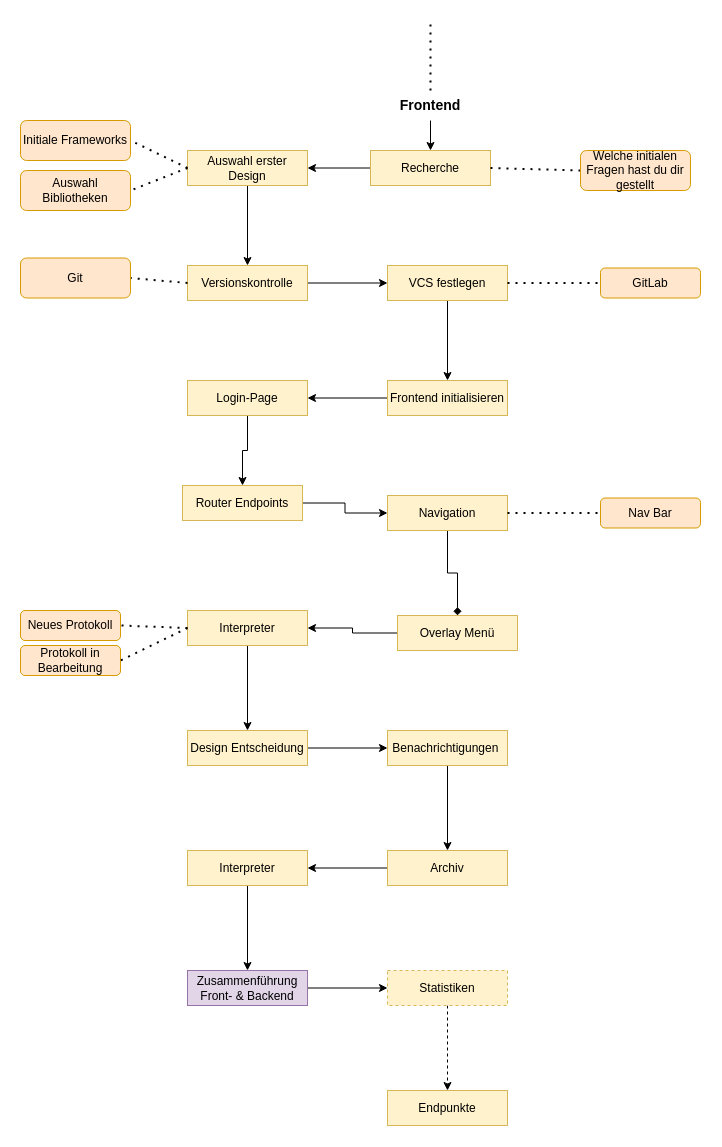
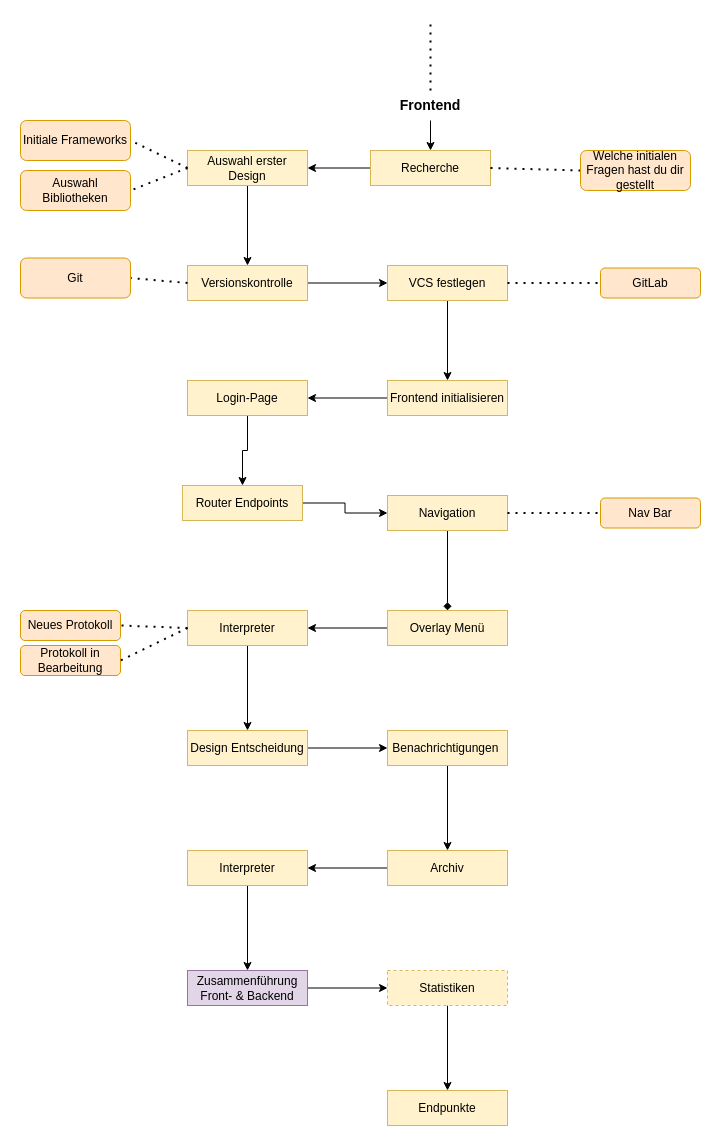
(458, 633) -> (448, 628)
(448, 1045) -> (448, 1045)
